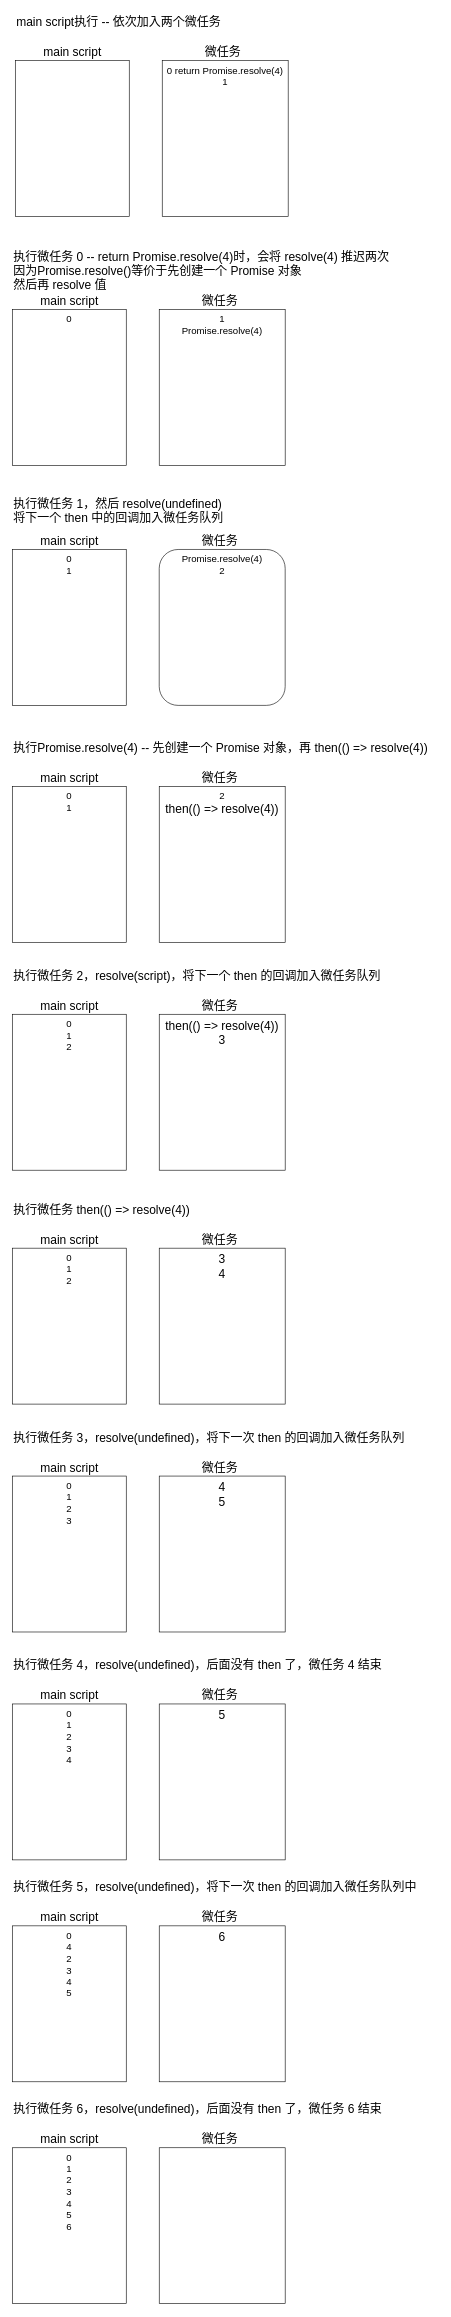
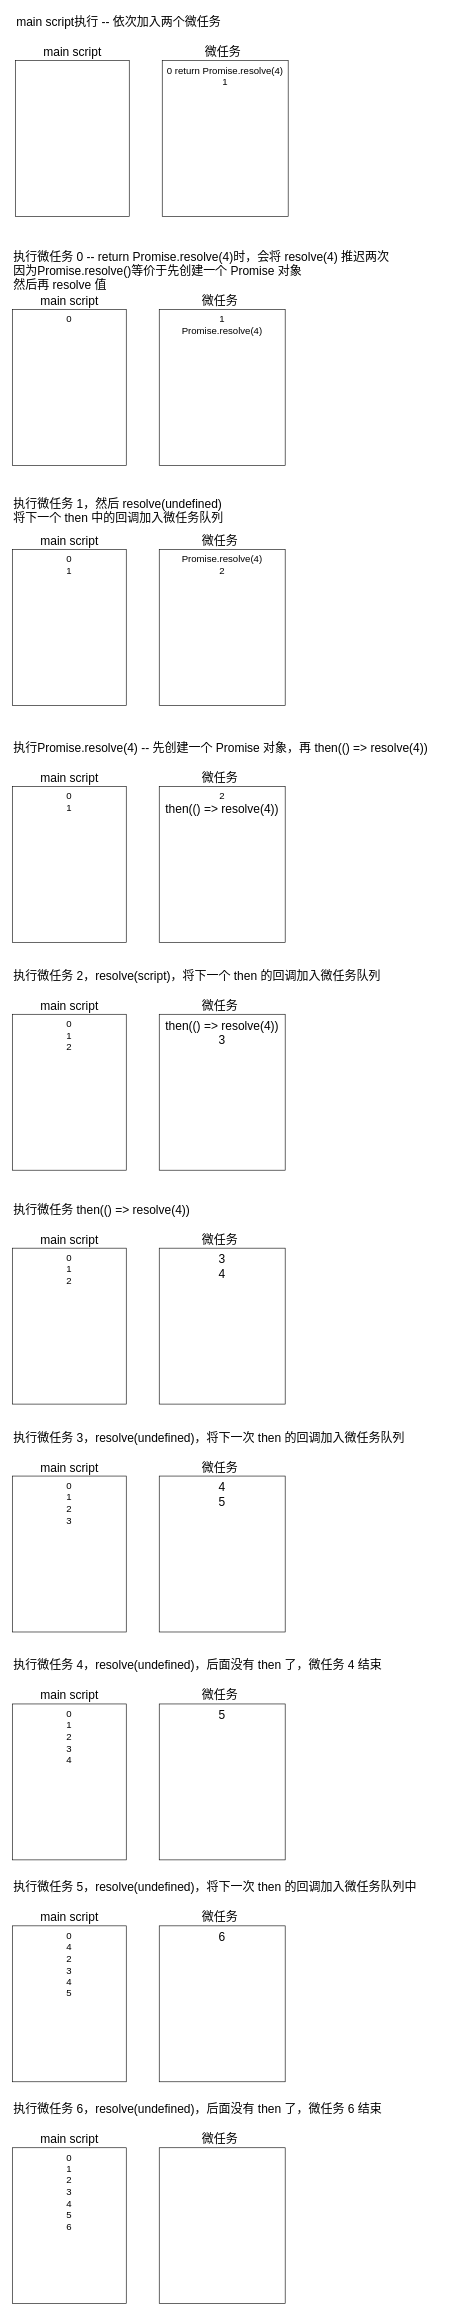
(222, 627) -> (222, 627)
